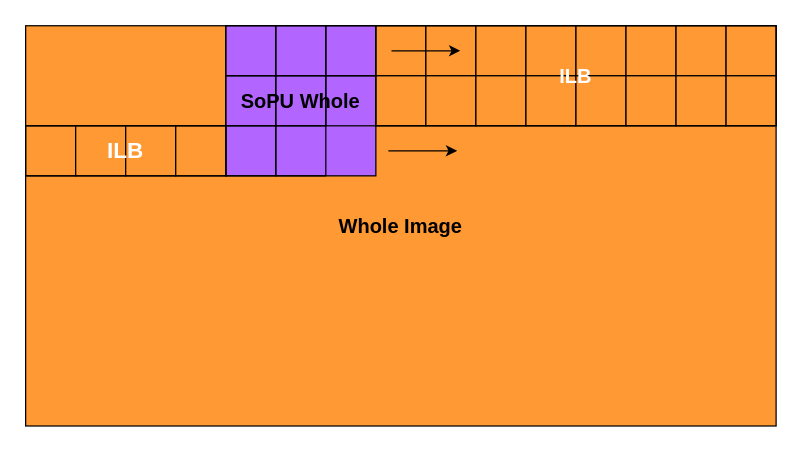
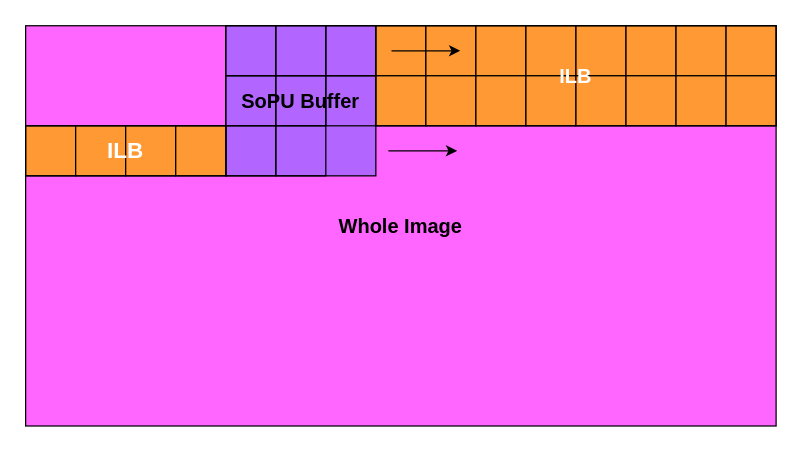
(301, 101) -> (301, 101)
(401, 226) -> (401, 226)
